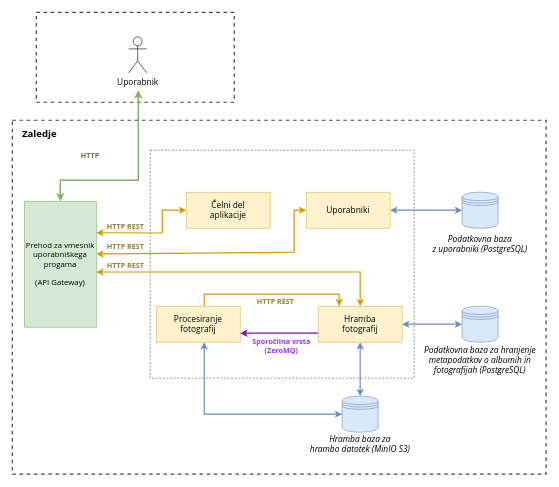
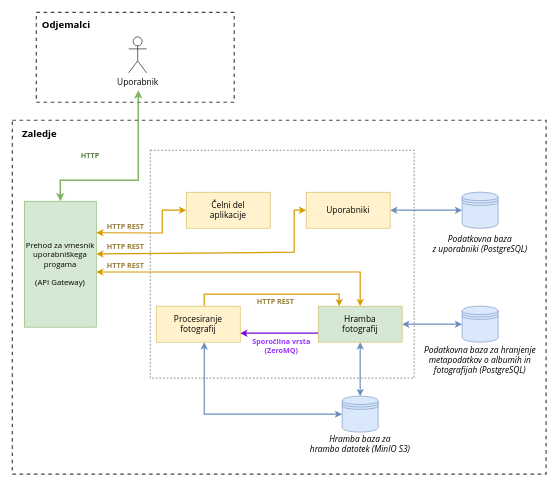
none -> (66, 24)
(360, 324) -> (360, 324)
